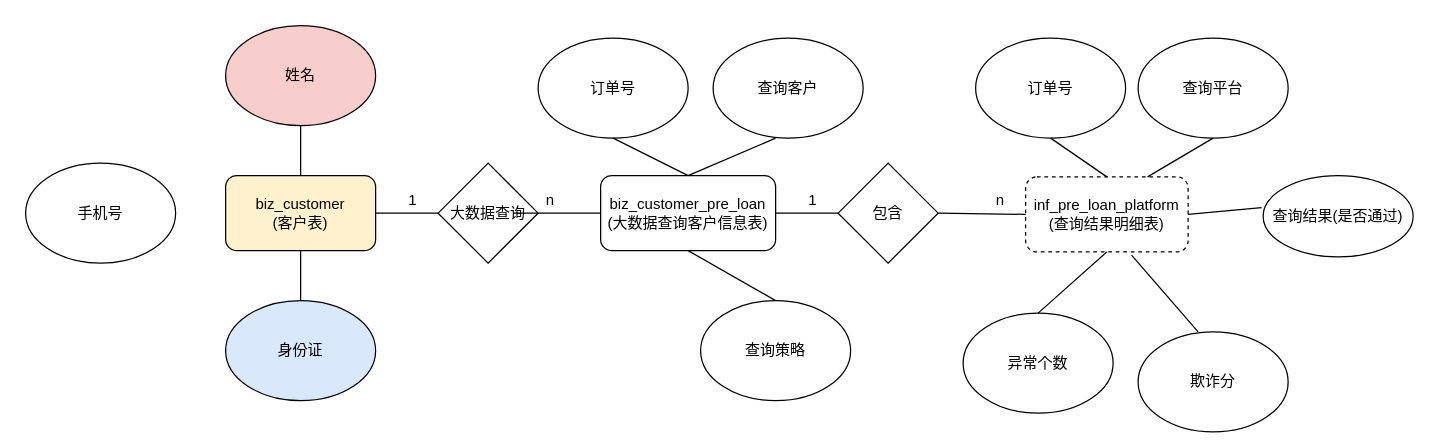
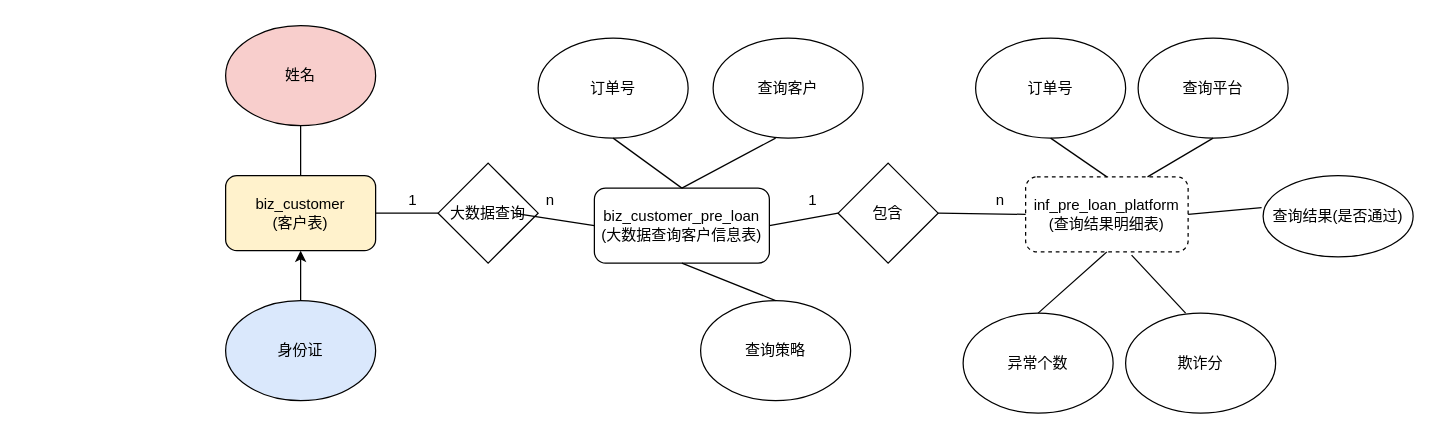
(101, 213) -> none
(688, 213) -> (682, 226)
(301, 257) -> (301, 261)
(1213, 382) -> (1201, 363)
